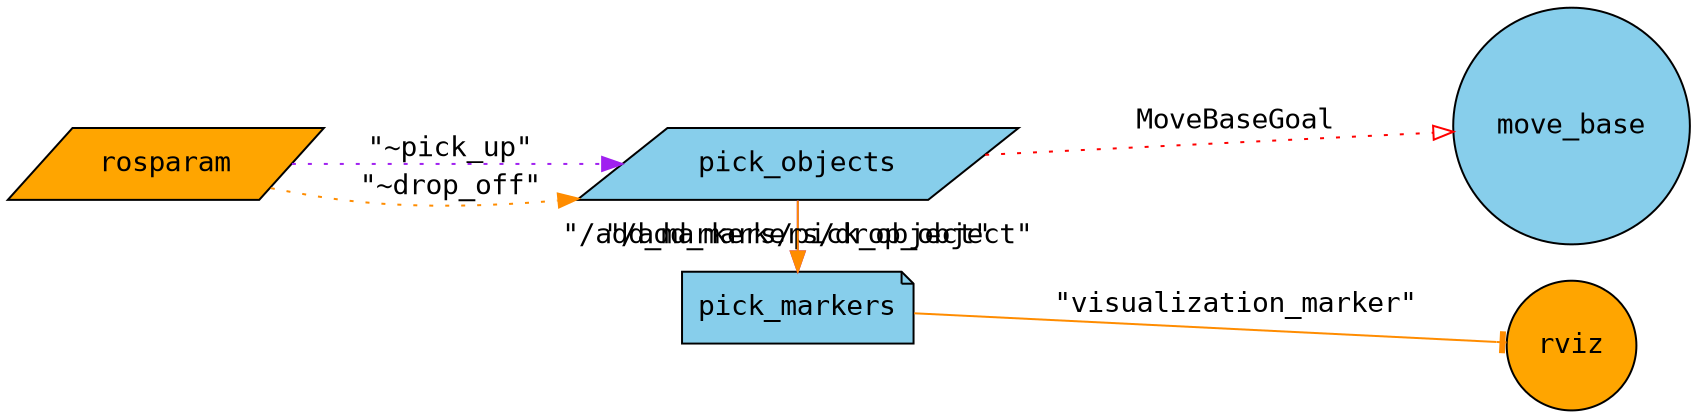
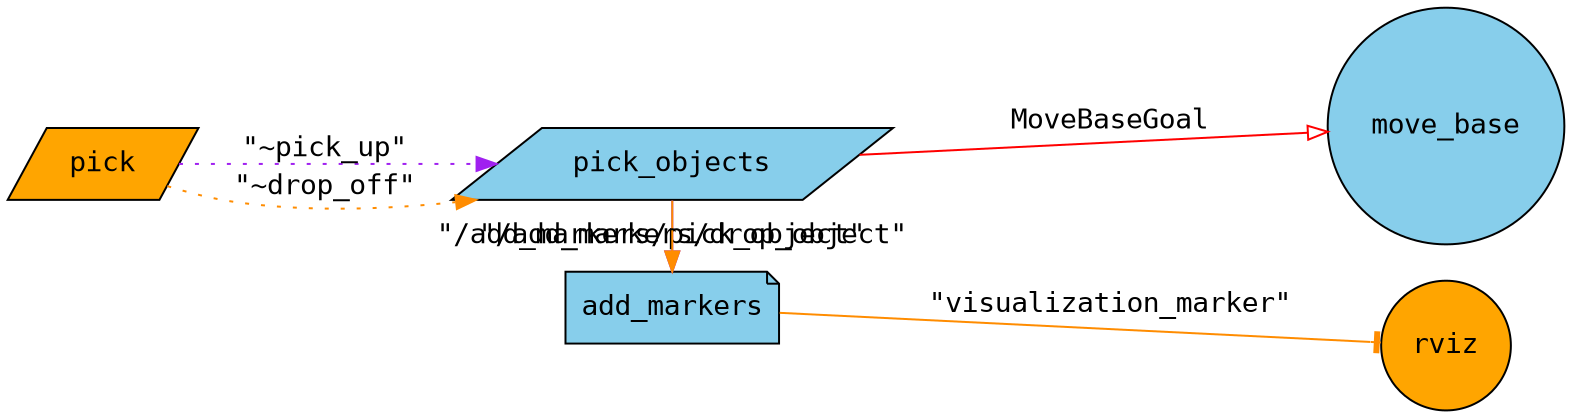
(1209, 144) -> (1084, 144)
(166, 164) -> (103, 164)
(798, 308) -> (672, 308)
